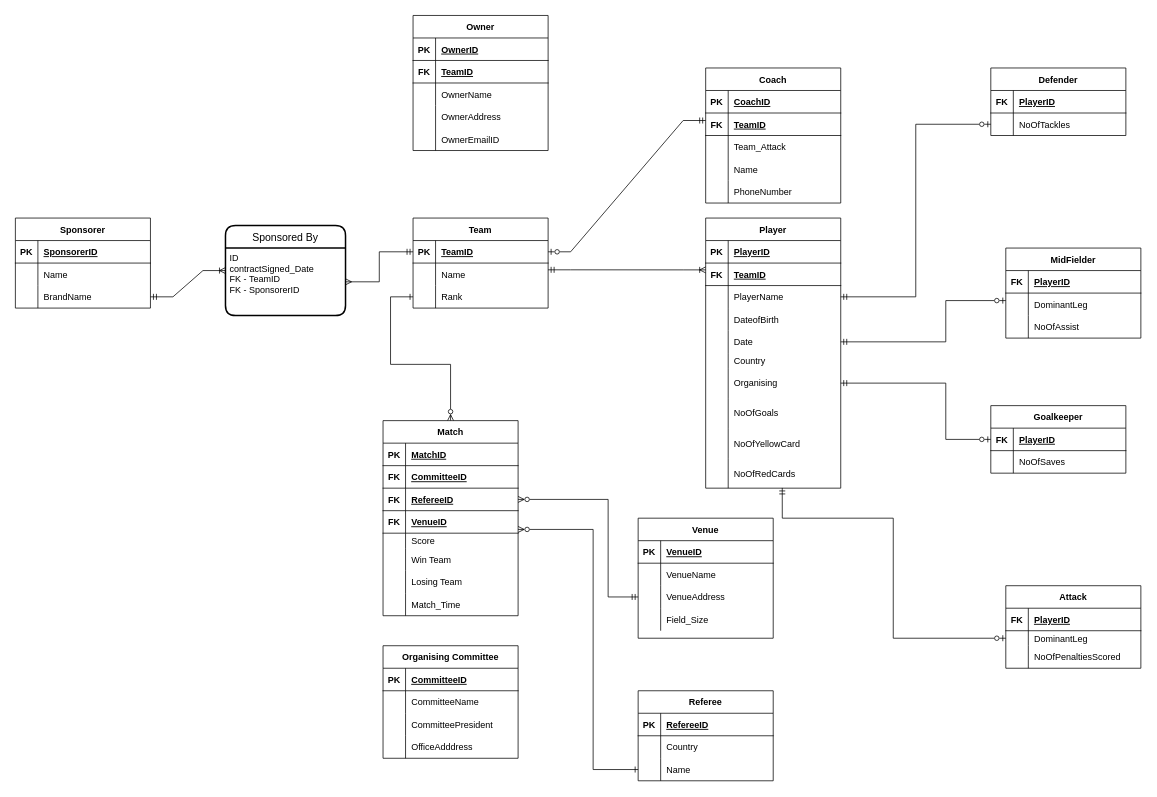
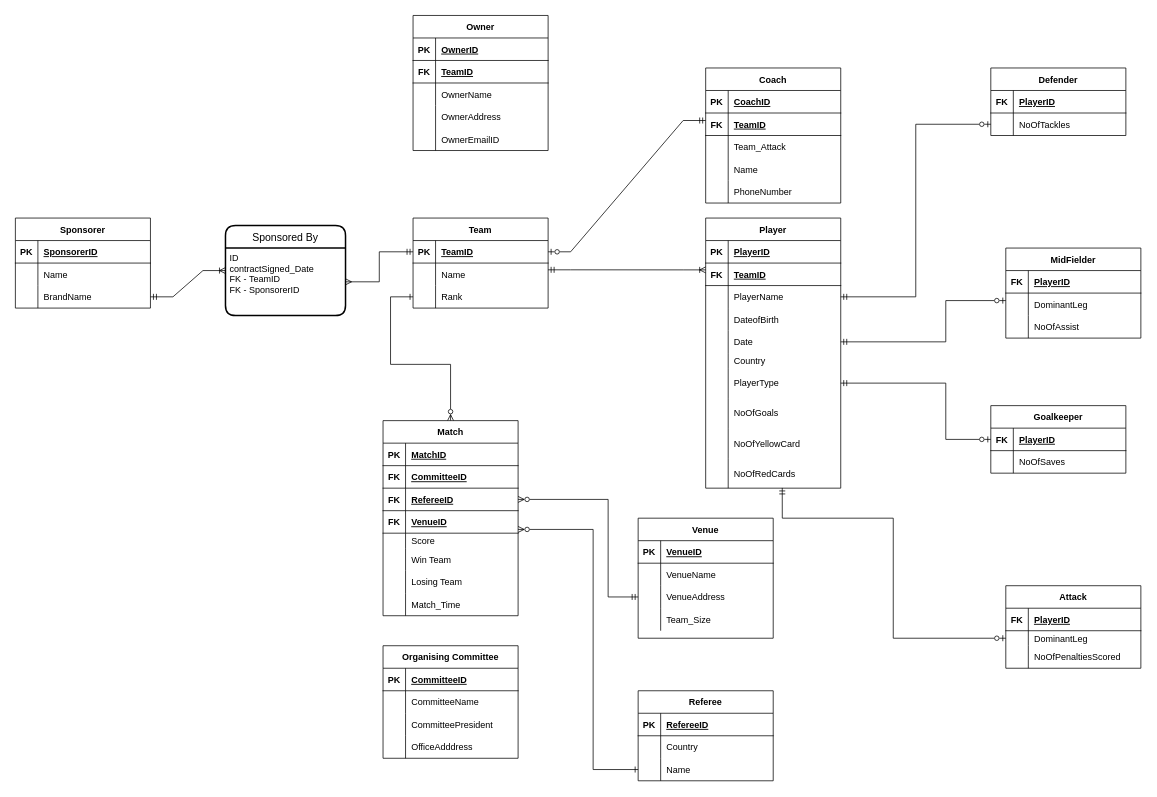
(756, 383) -> (758, 383)
(688, 620) -> (688, 620)
